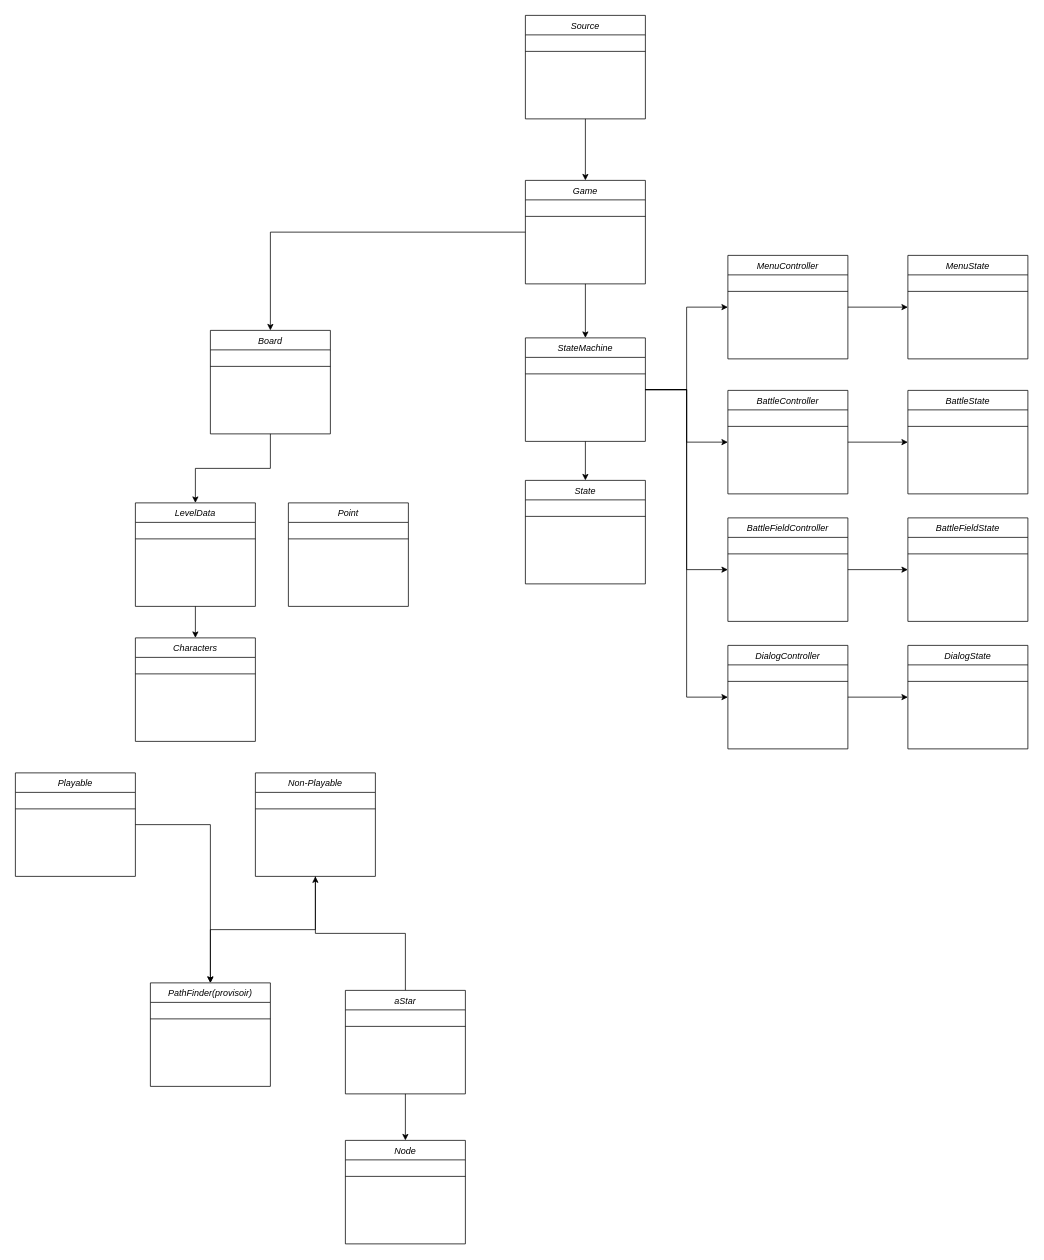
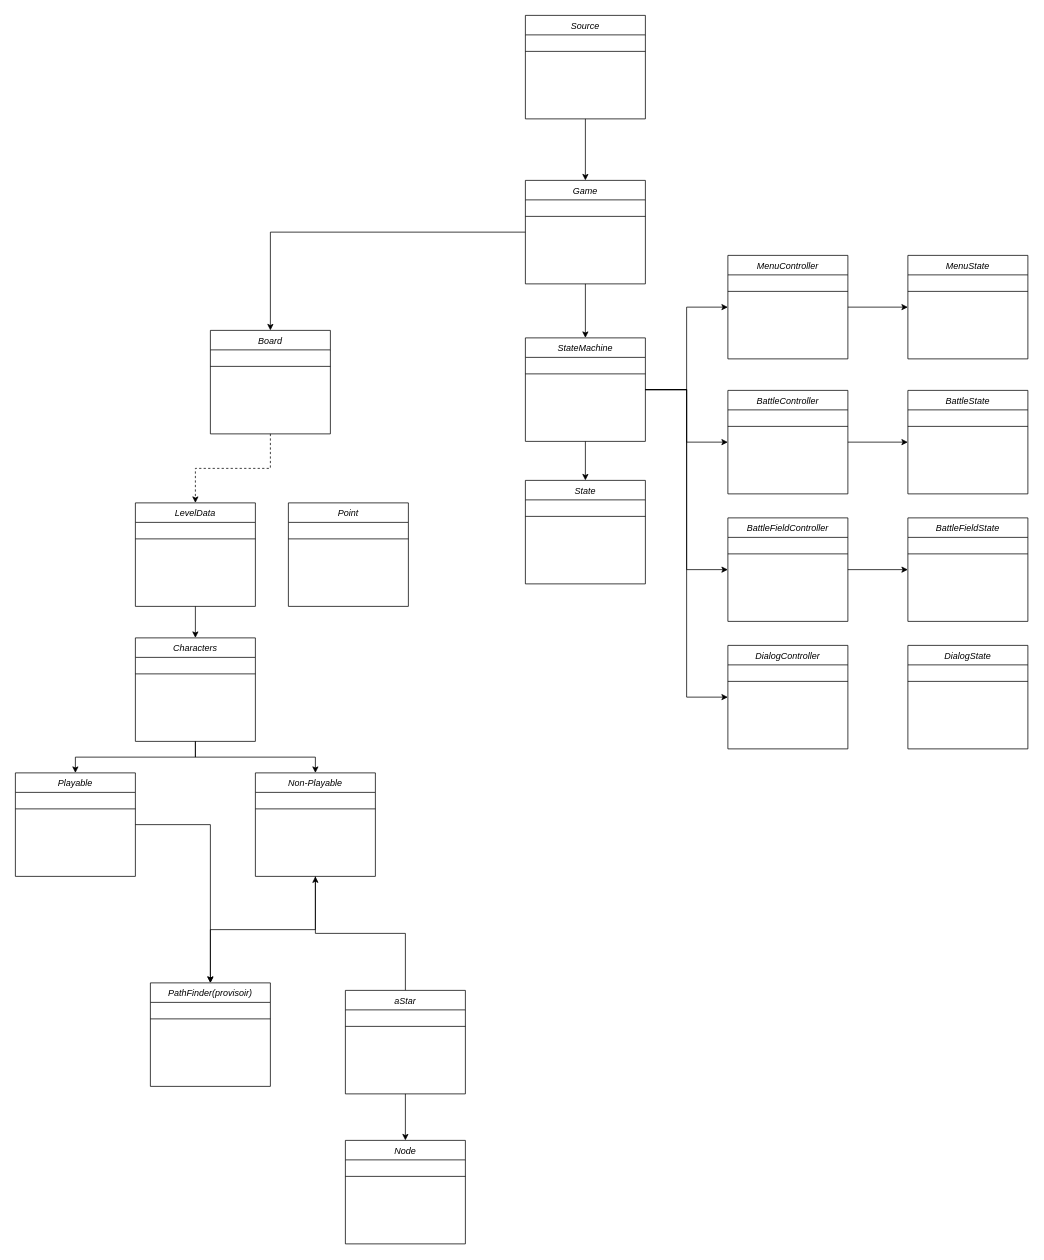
(235, 468) -> (235, 468)
(901, 697) -> none
none -> (315, 760)
none -> (75, 762)
